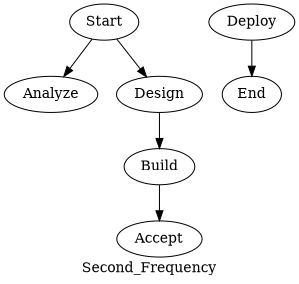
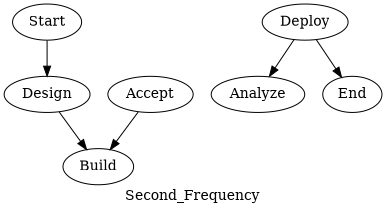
(81, 54) -> (285, 54)
(159, 198) -> (127, 127)
